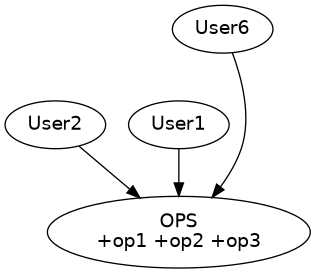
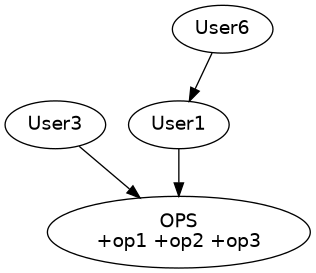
(246, 122) -> (204, 71)
(55, 125) -> (55, 125)
